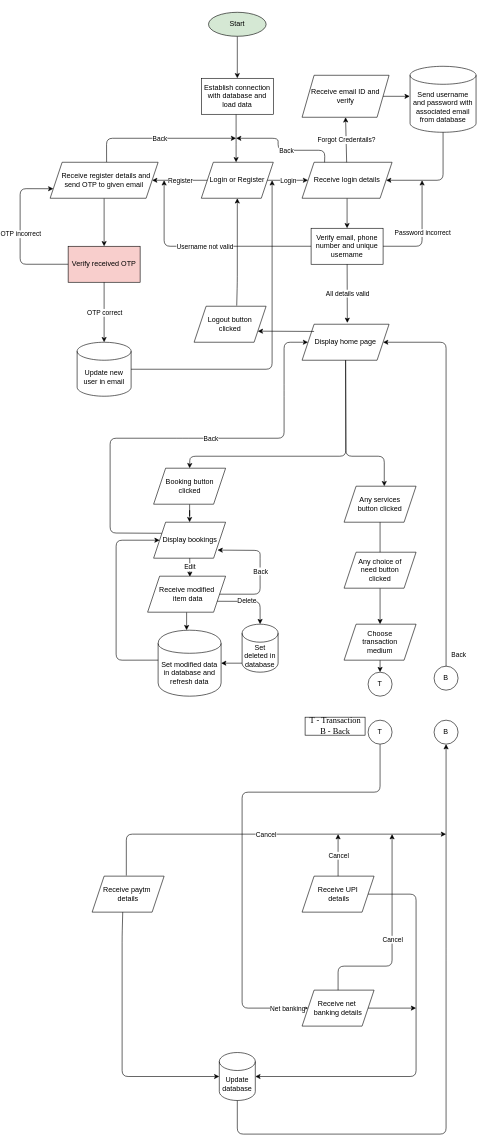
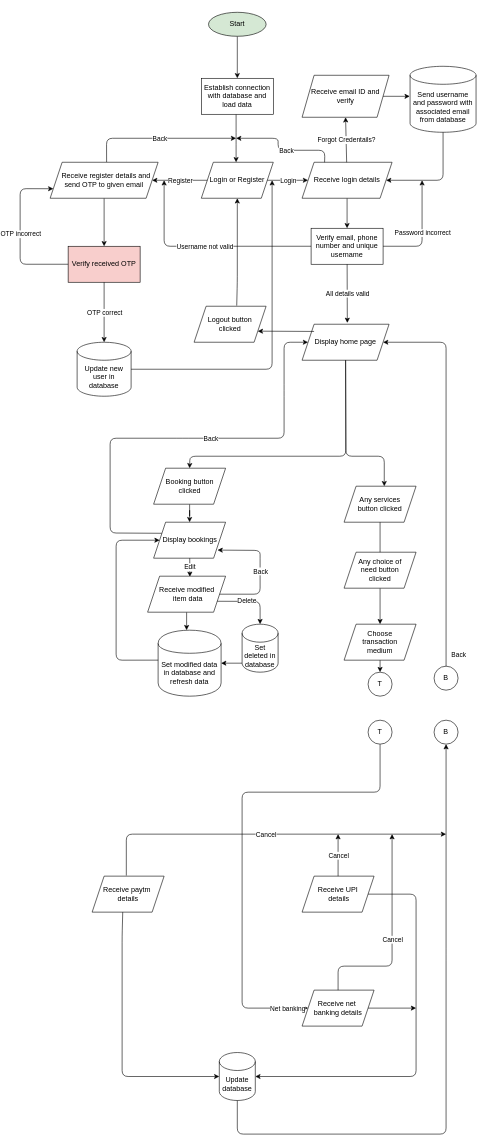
(104, 377) -> (104, 377)
(335, 726) -> none
